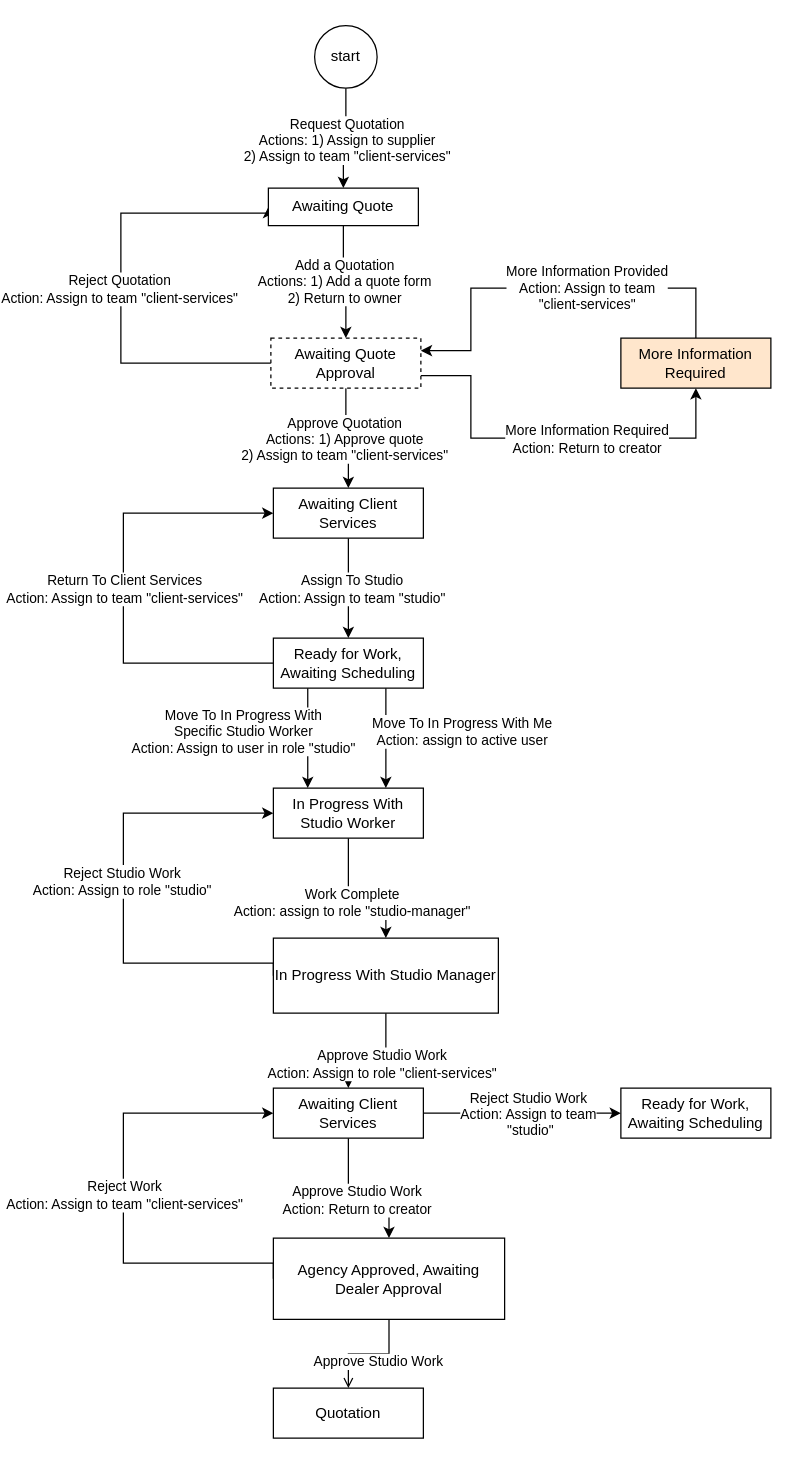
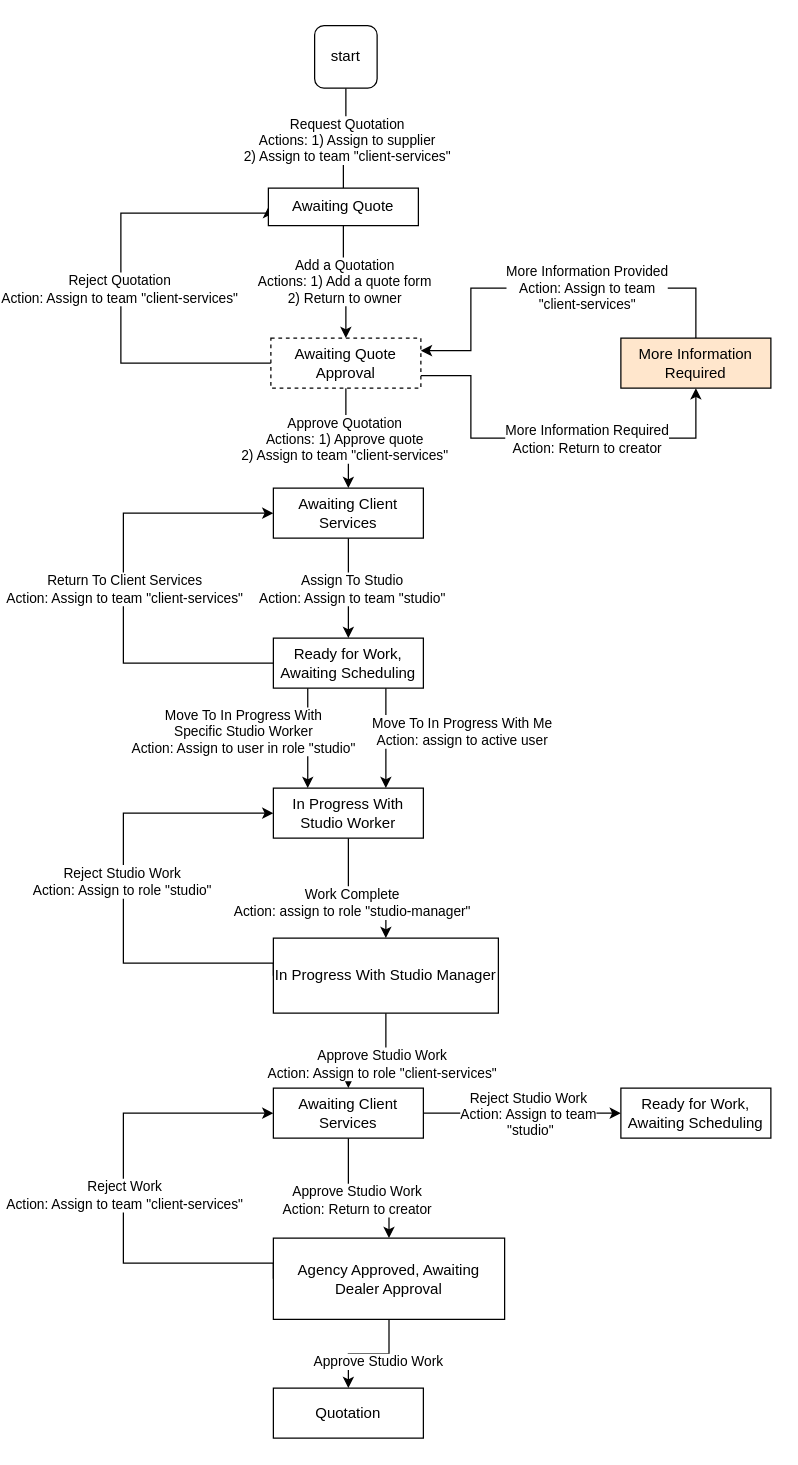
(346, 57) -> (346, 57)
(343, 178) -> (343, 181)
(348, 1380) -> (348, 1378)
